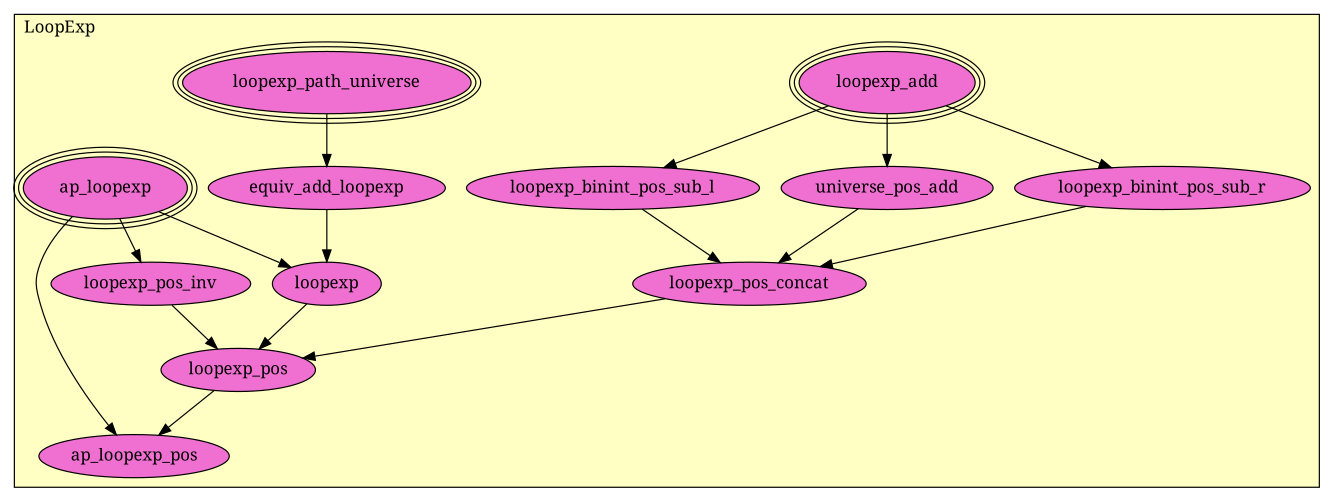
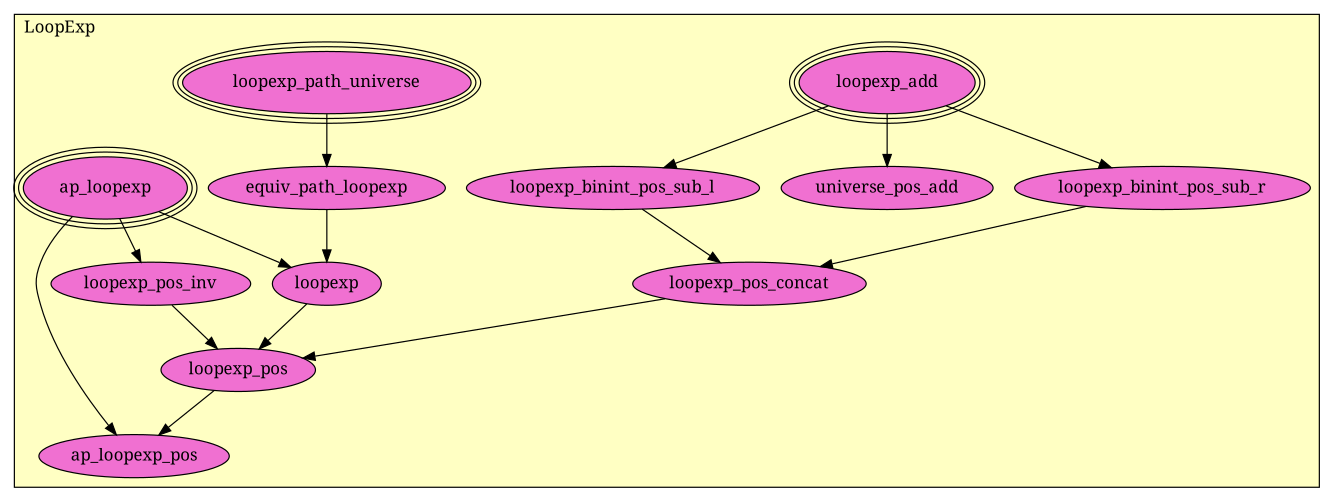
(327, 188) -> (327, 188)
(824, 232) -> none
